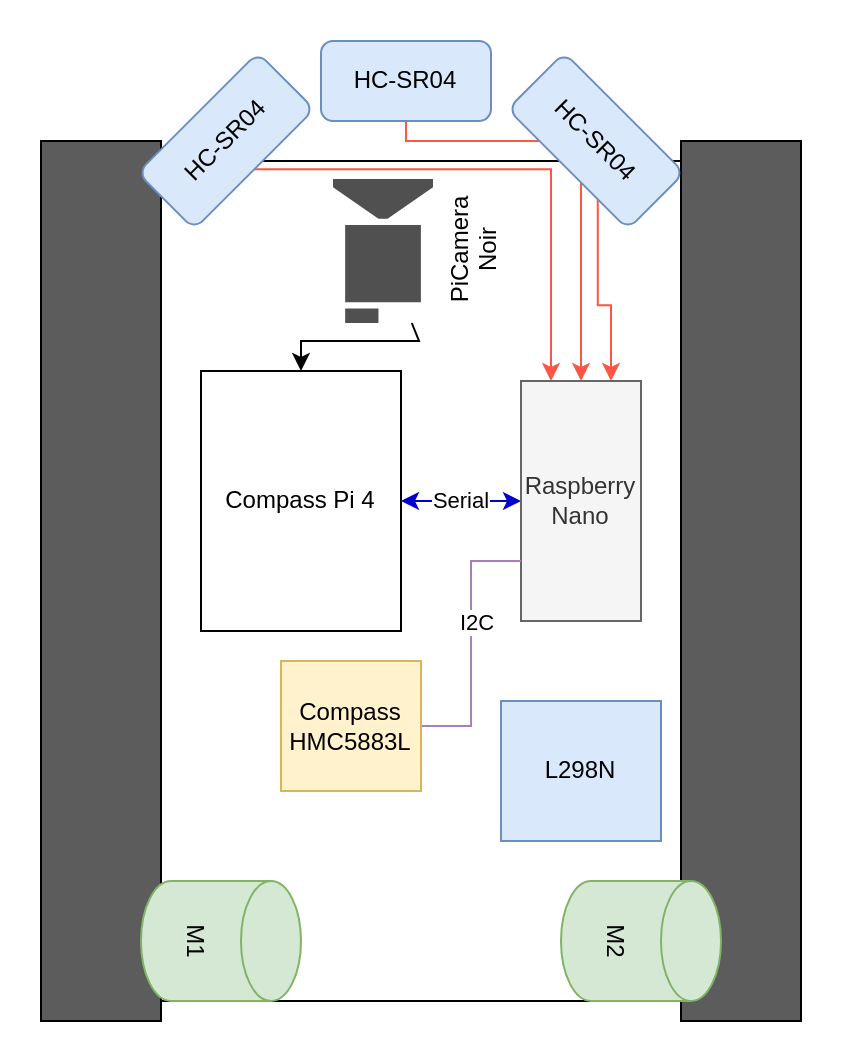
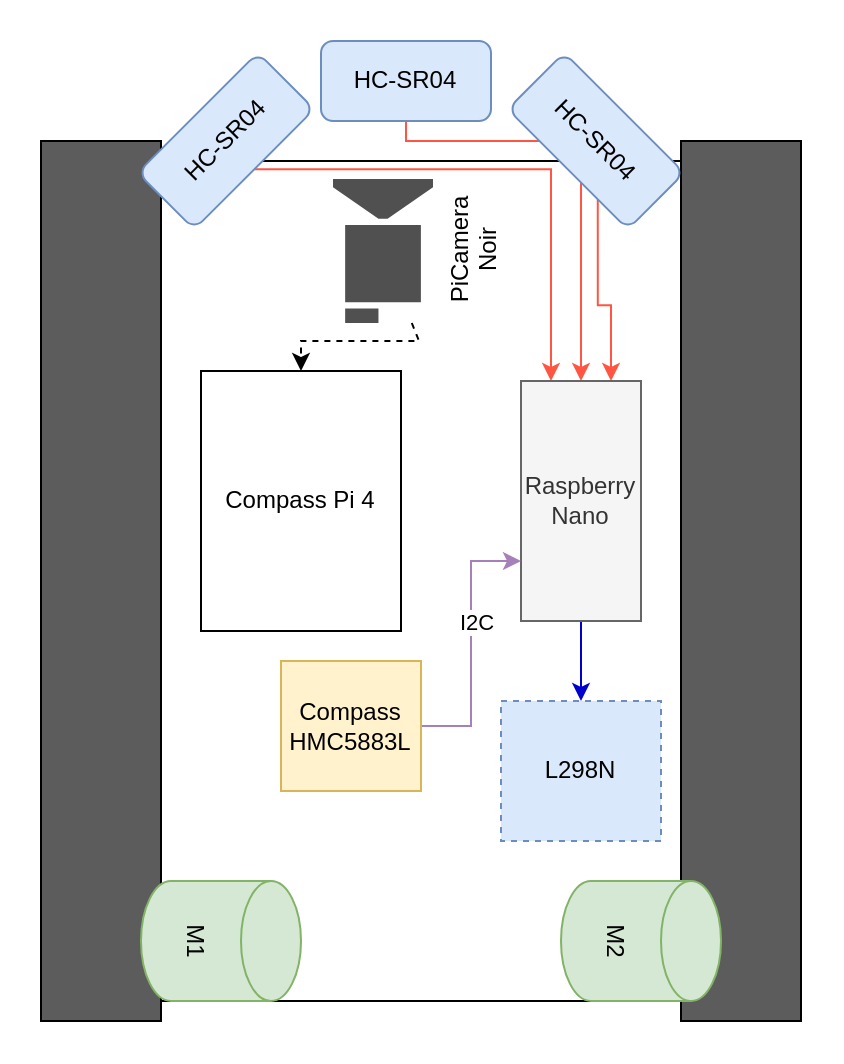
(360, 341) -> (360, 341)
(461, 501) -> none
(511, 561) -> (506, 561)
none -> (581, 654)
(581, 771) -> (581, 771)
